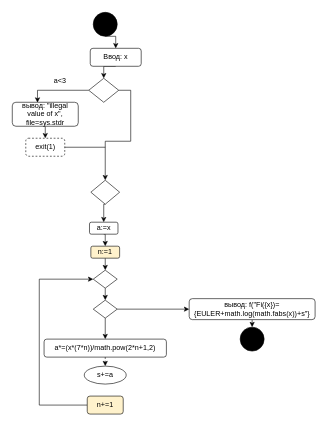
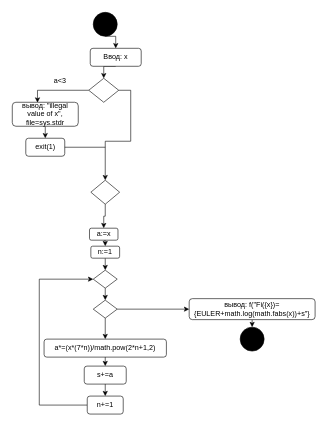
(45, 147) -> (45, 147)
(104, 228) -> (104, 234)
(105, 252) -> (105, 252)
(105, 359) -> (105, 359)
(105, 375) -> (105, 375)
none -> (105, 390)
(105, 405) -> (105, 405)
